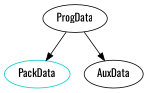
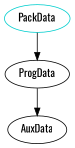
(58, 43) -> (37, 43)
